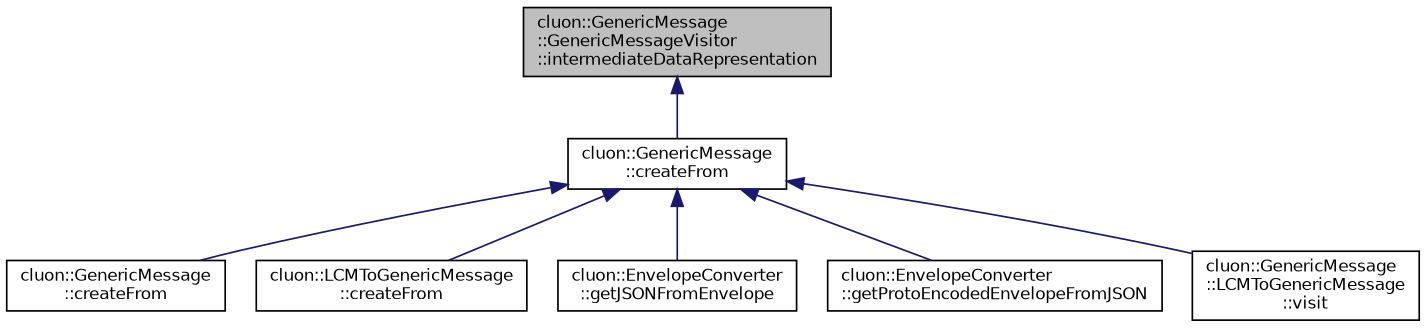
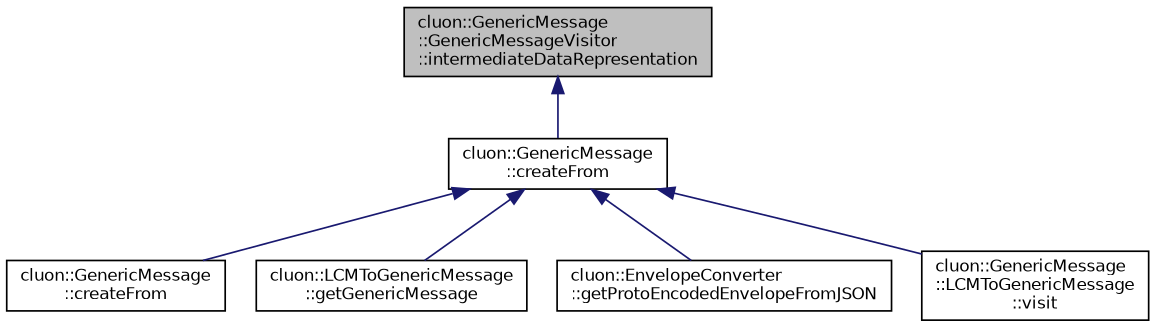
(392, 286) -> (392, 286)
(677, 286) -> none
